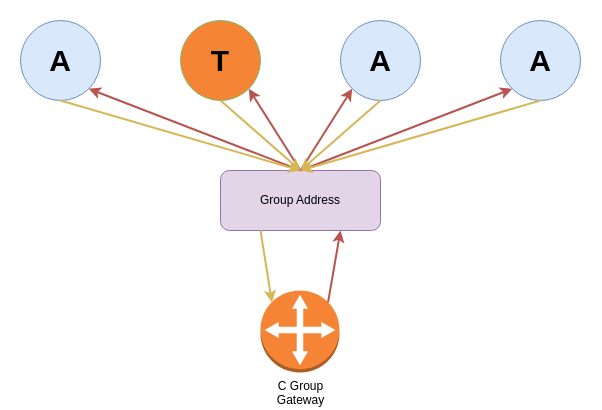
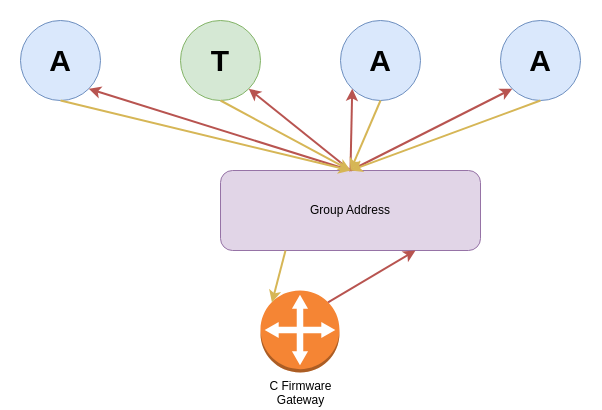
(221, 61) -> (221, 61)
(301, 201) -> (351, 211)
(301, 394) -> (301, 394)
